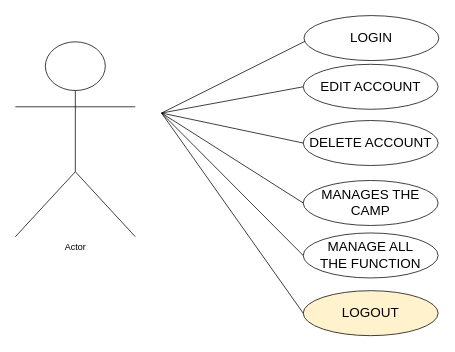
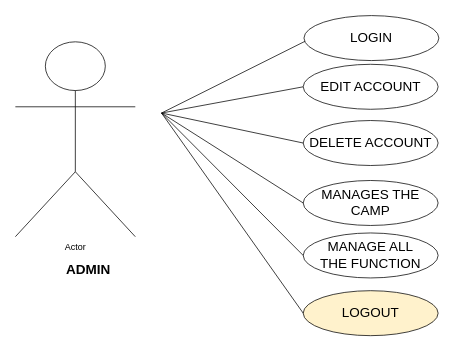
none -> (88, 270)
